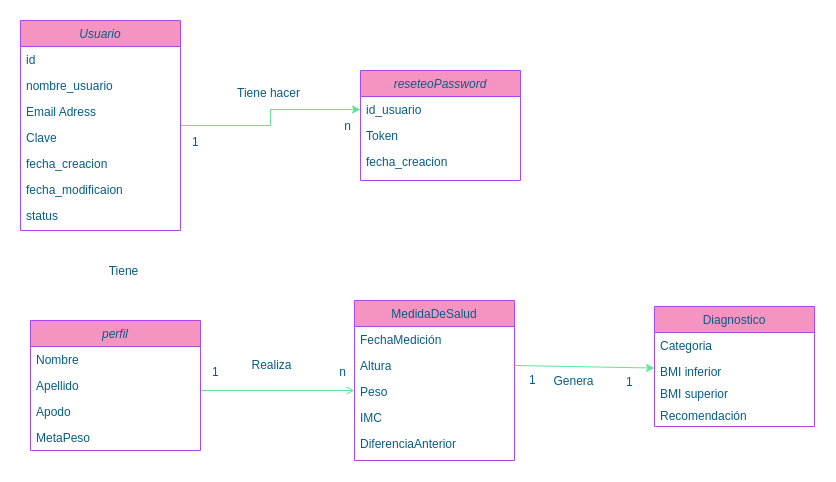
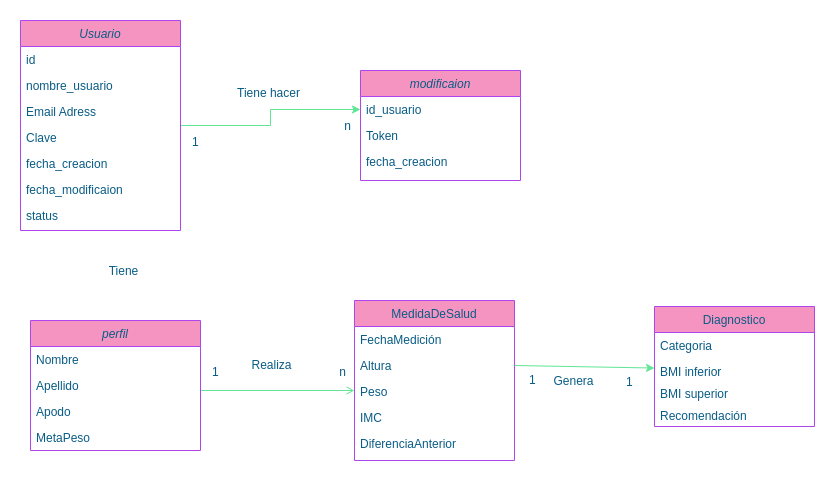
(440, 84) -> (440, 84)
